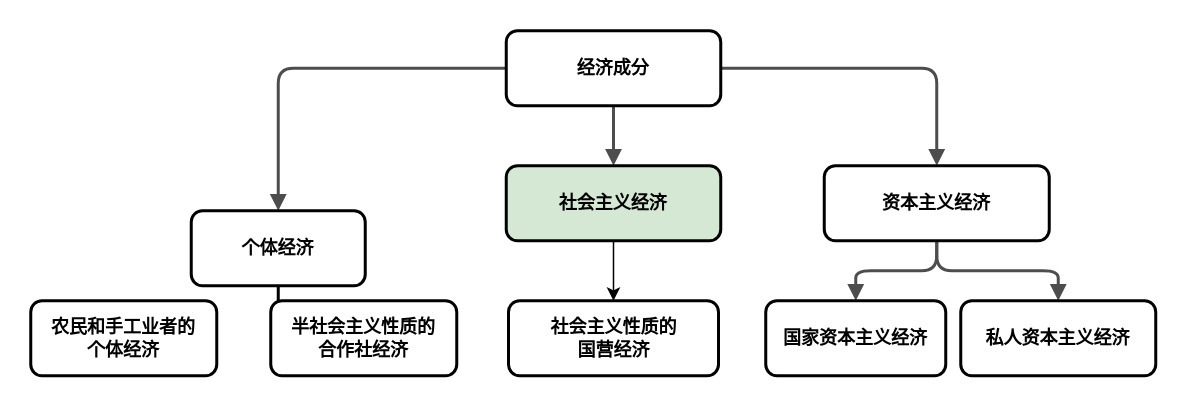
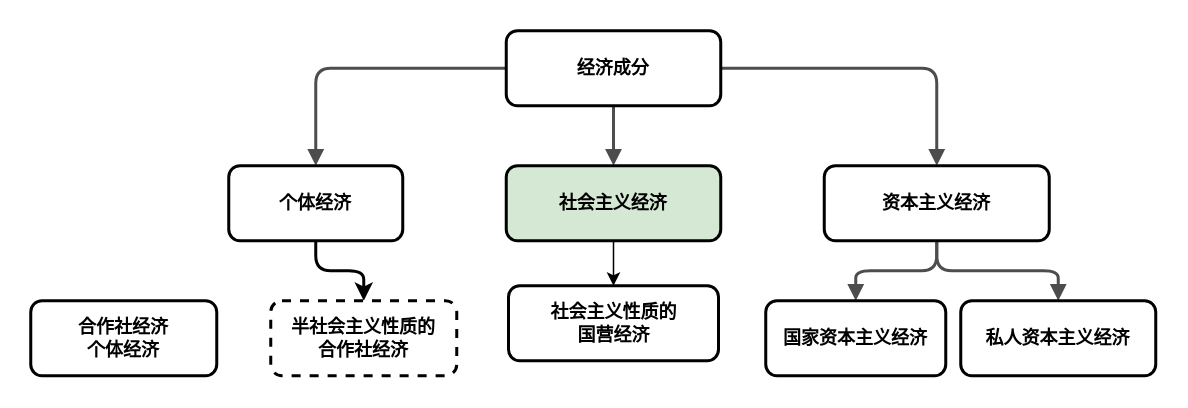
(278, 248) -> (316, 203)
(124, 338) -> (124, 338)
(364, 338) -> (364, 338)
(614, 338) -> (614, 323)
